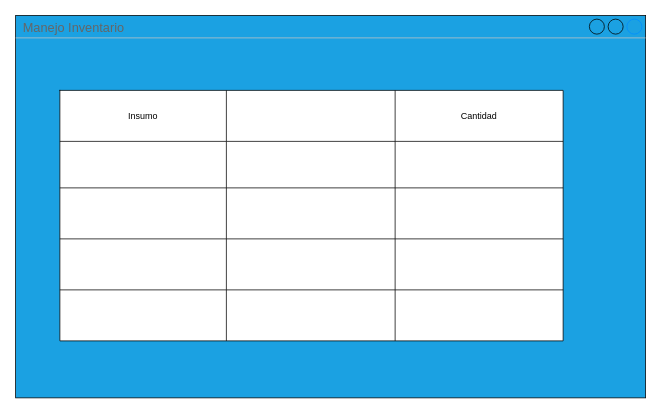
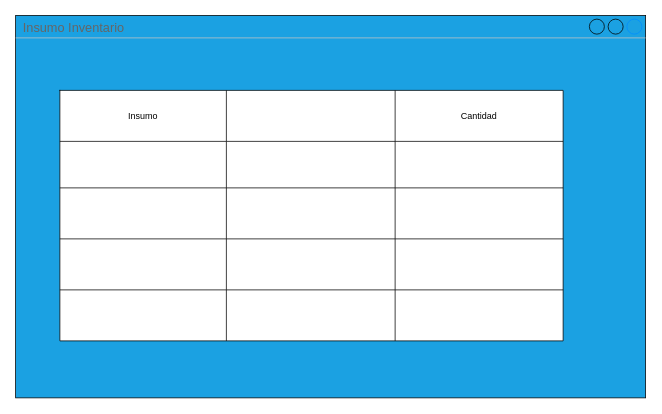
(80, 28) -> (80, 28)
